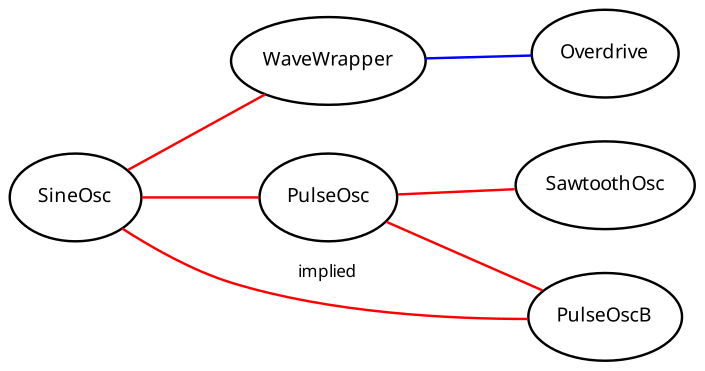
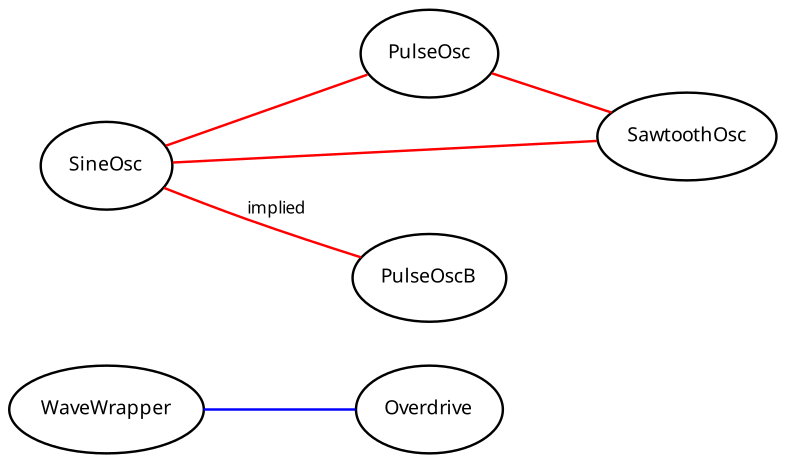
(197, 132) -> (385, 152)
(464, 256) -> none
